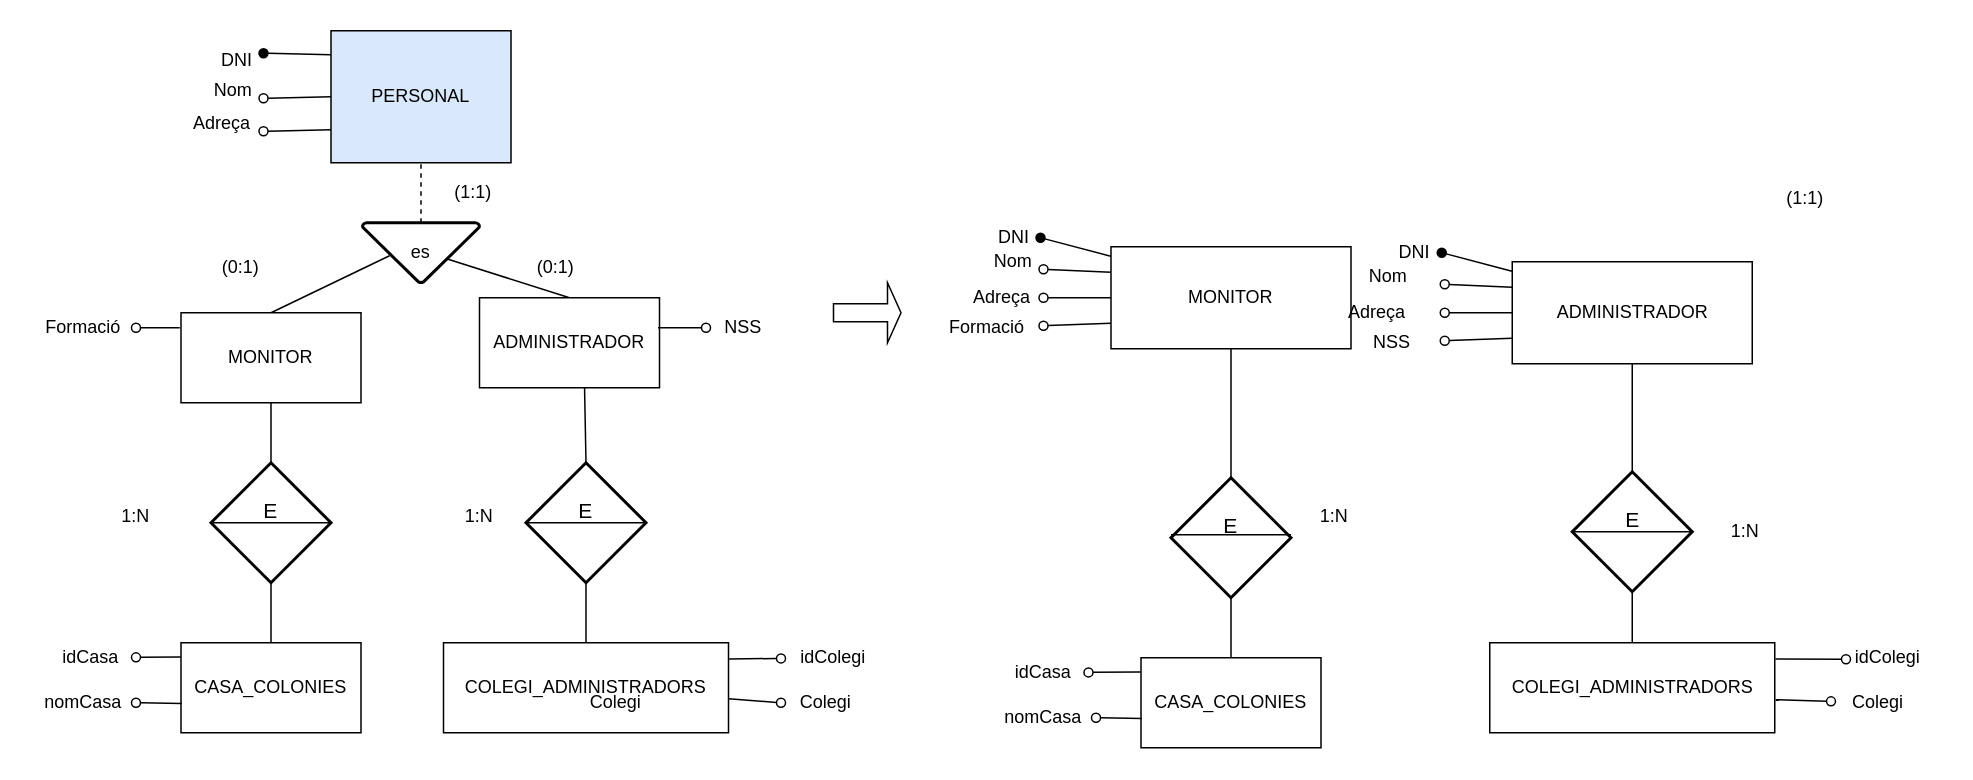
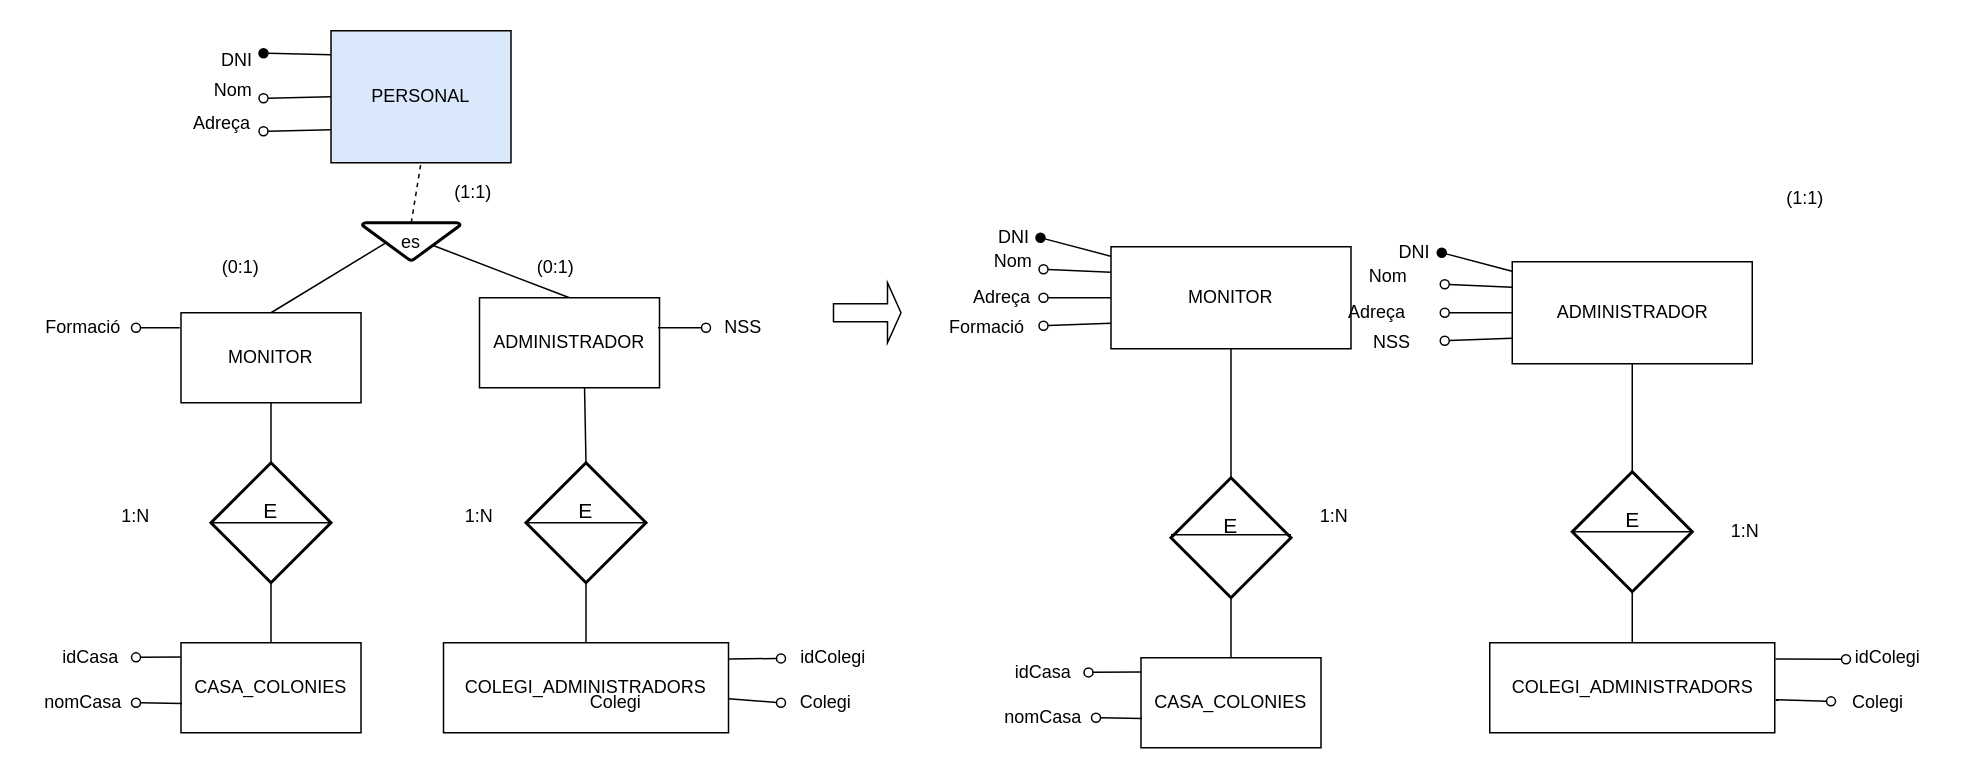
(421, 253) -> (411, 242)
